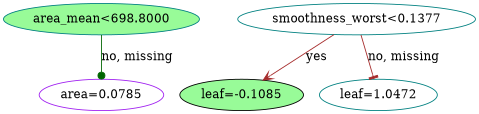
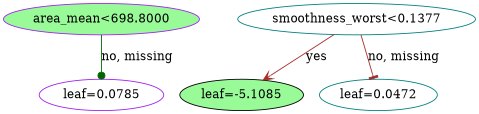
(101, 19) -> (101, 19)
(101, 95) -> (101, 95)
(242, 95) -> (242, 95)
(378, 95) -> (378, 95)
